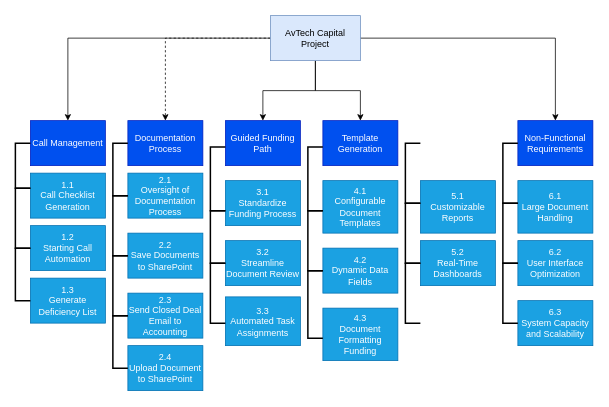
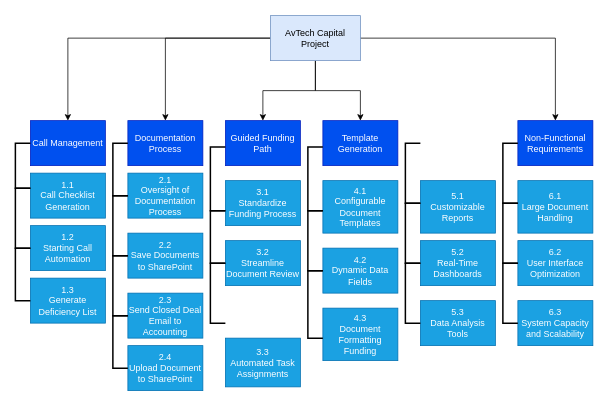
(165, 76) -> (165, 76)
(263, 321) -> (263, 362)
none -> (458, 323)
